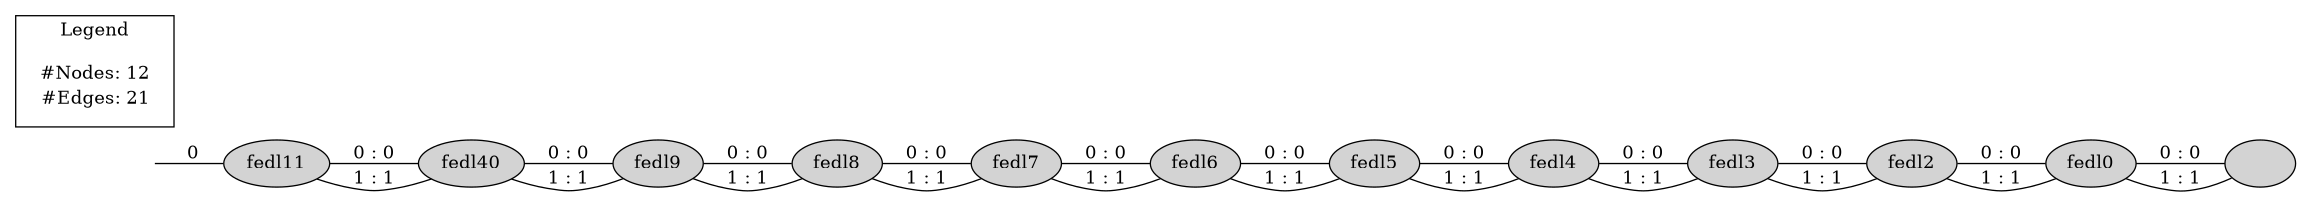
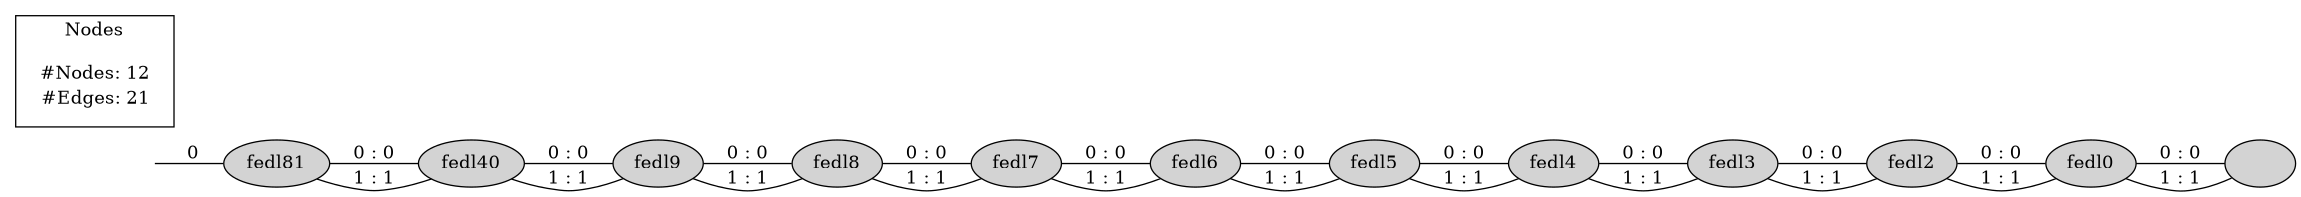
(95, 31) -> (95, 31)
(277, 164) -> (277, 164)
